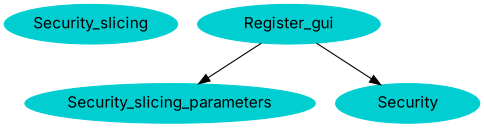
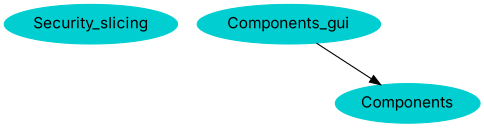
(289, 24) -> (289, 24)
(170, 103) -> none
(408, 103) -> (408, 103)
